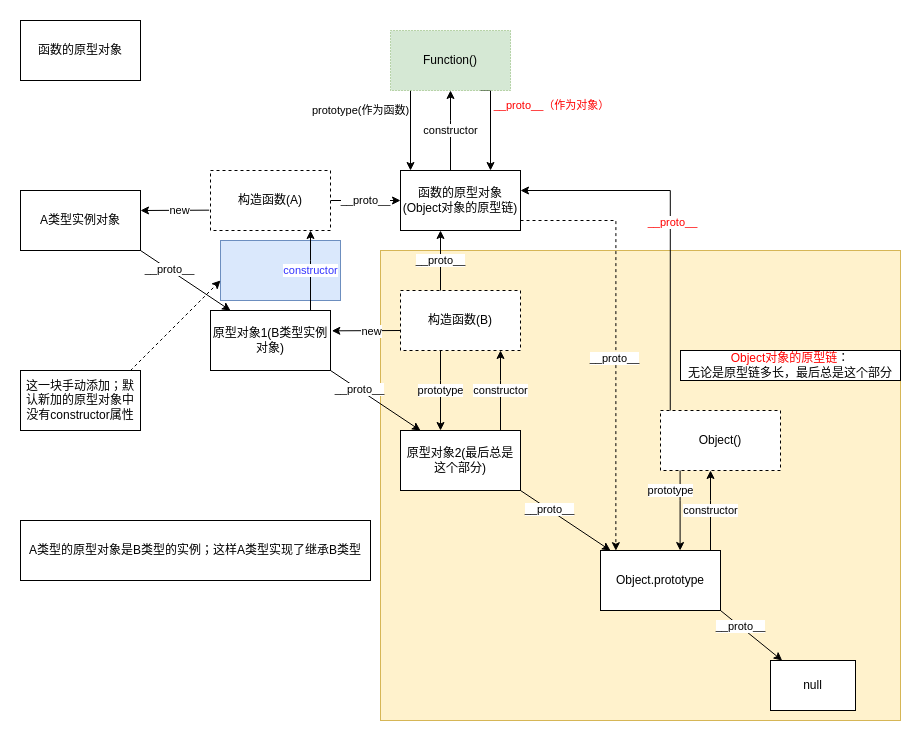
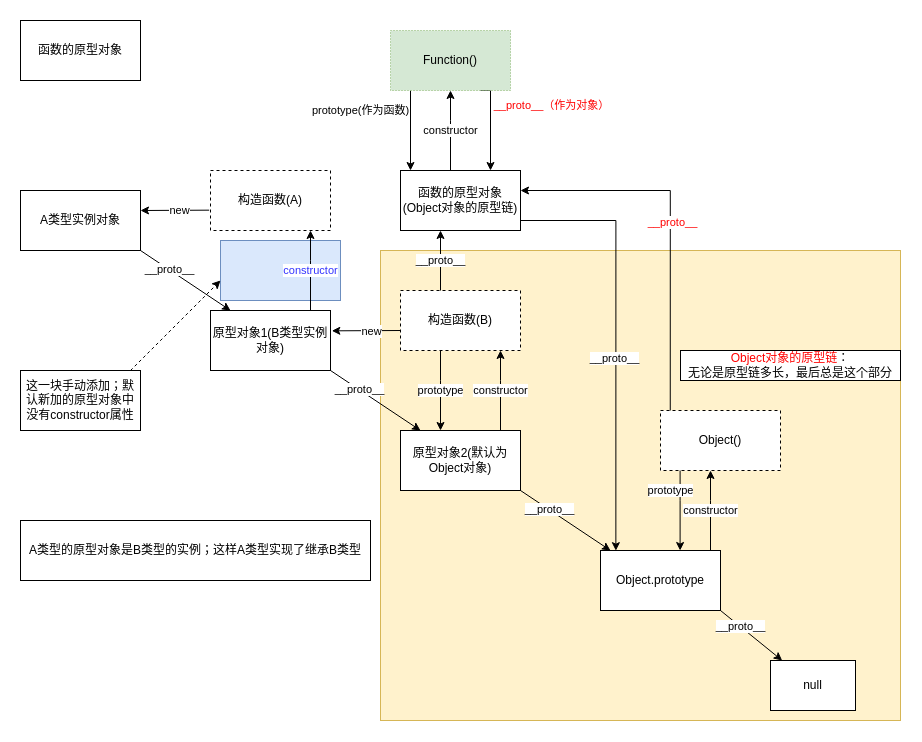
(365, 201) -> none
(616, 240) -> (616, 240)
(461, 461) -> (461, 461)
